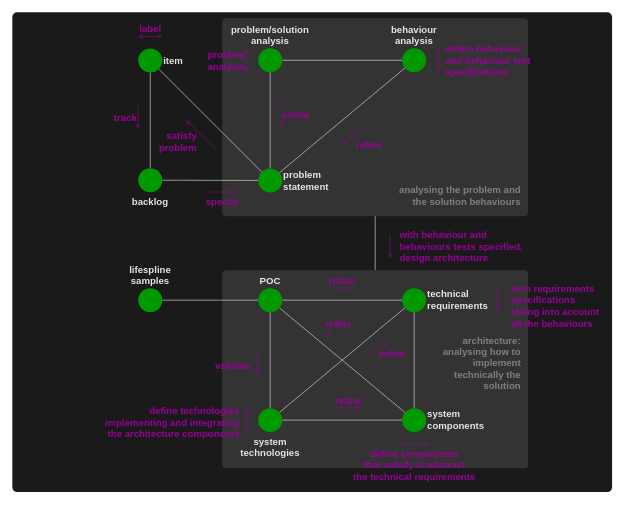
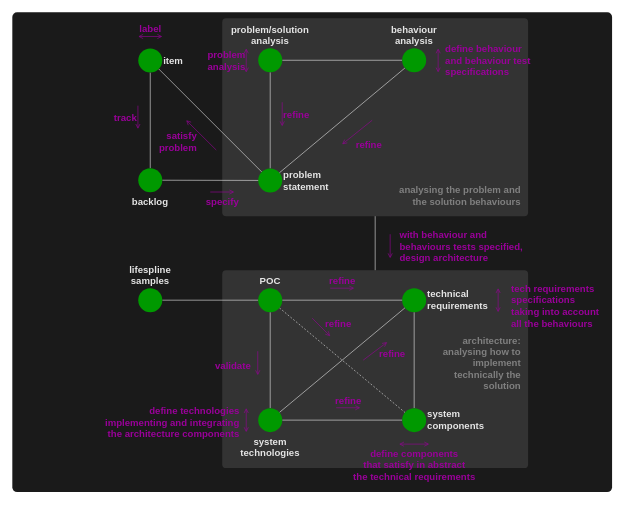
(343, 361) -> (343, 361)
